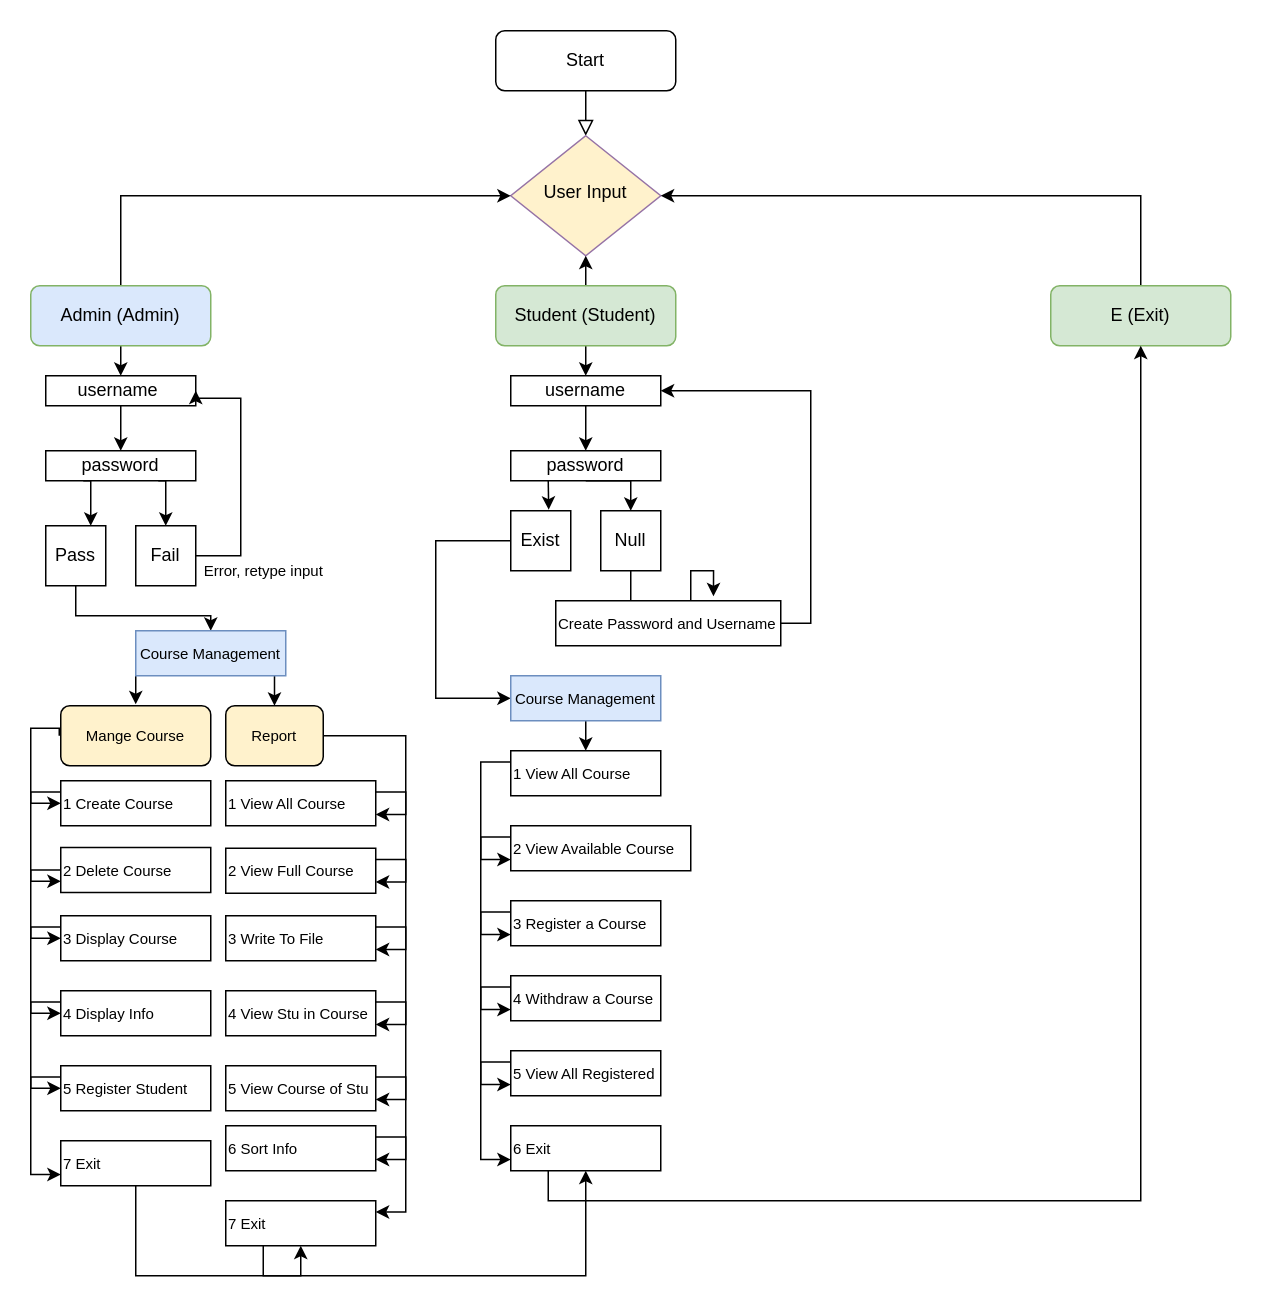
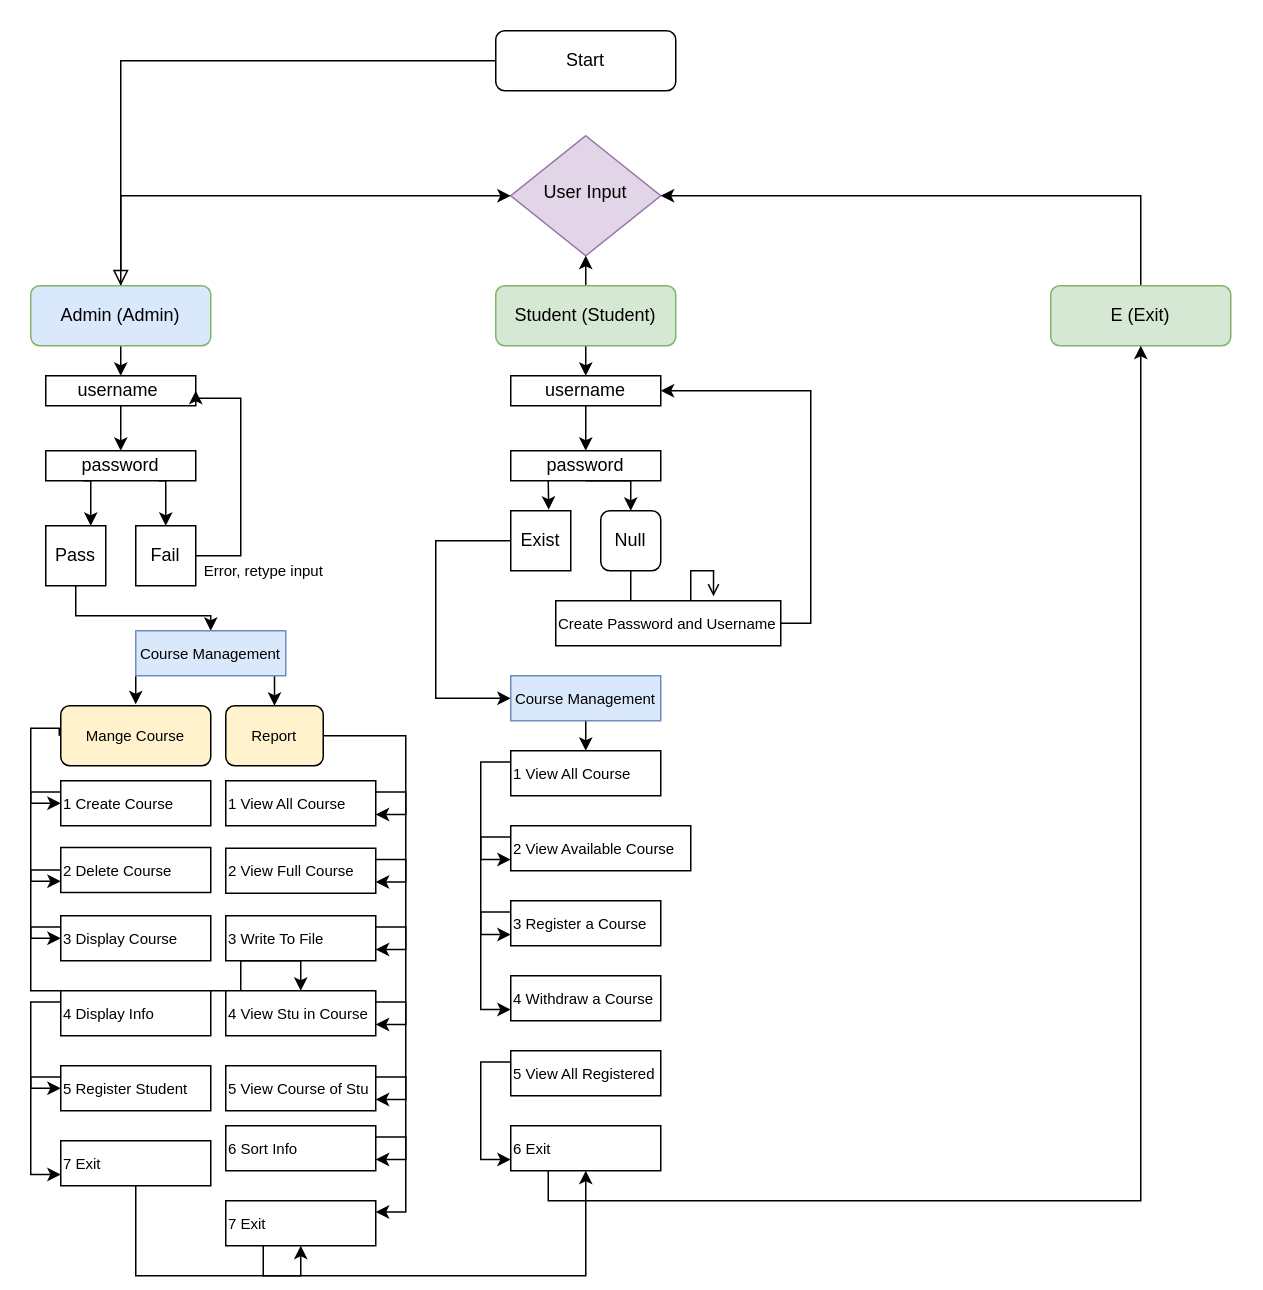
(586, 120) -> (243, 61)
(586, 196) -> (586, 196)
(631, 541) -> (631, 541)
(714, 585) -> (714, 587)
(42, 1013) -> (241, 977)
(481, 1035) -> none
